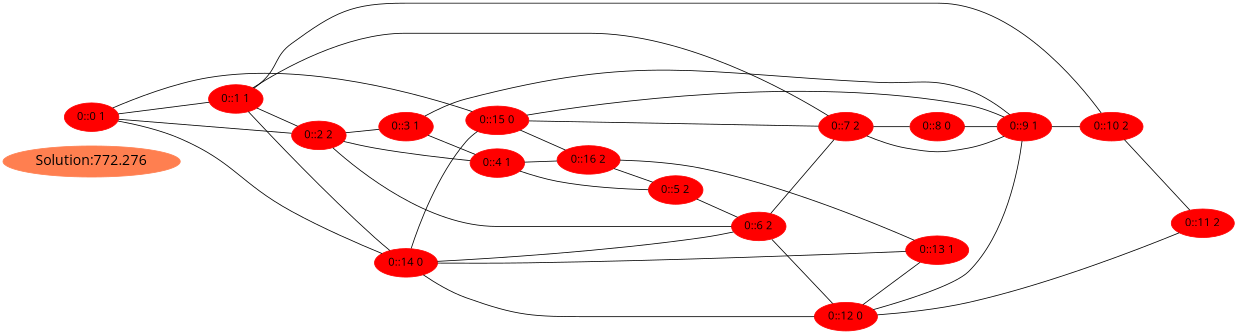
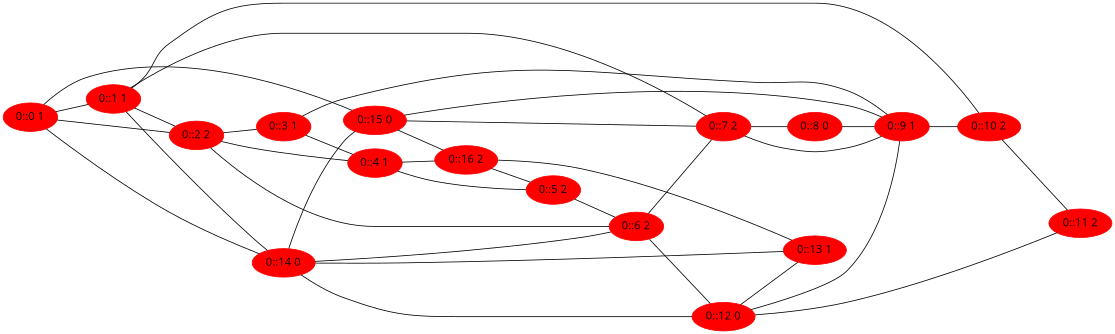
(92, 162) -> none
